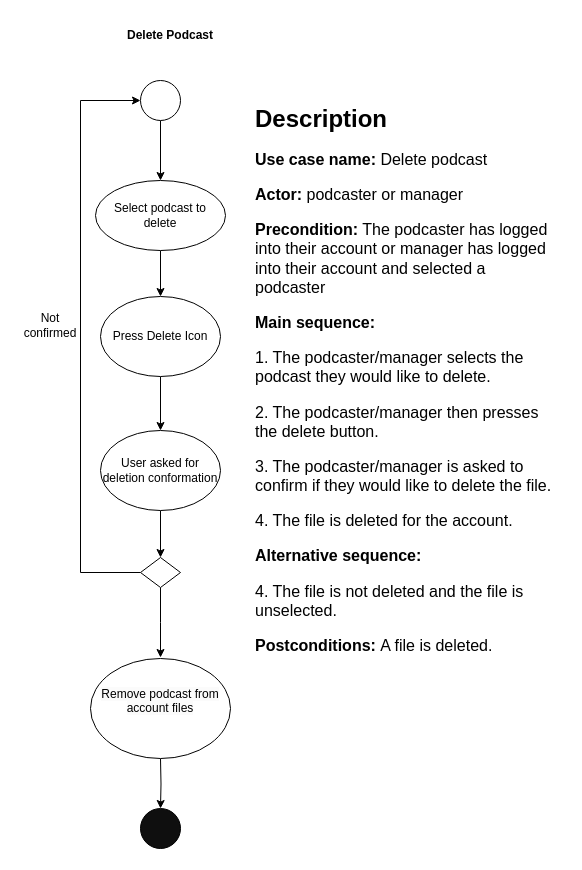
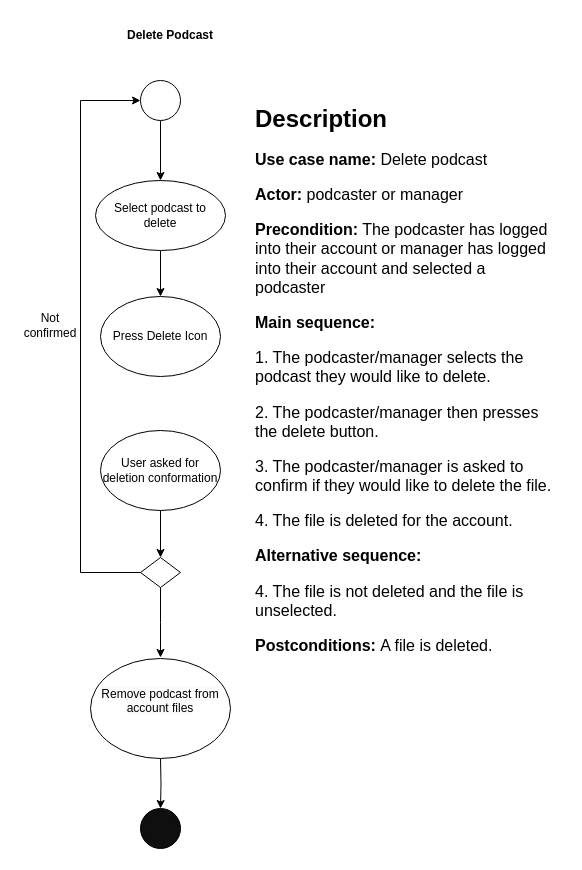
(161, 400) -> none
